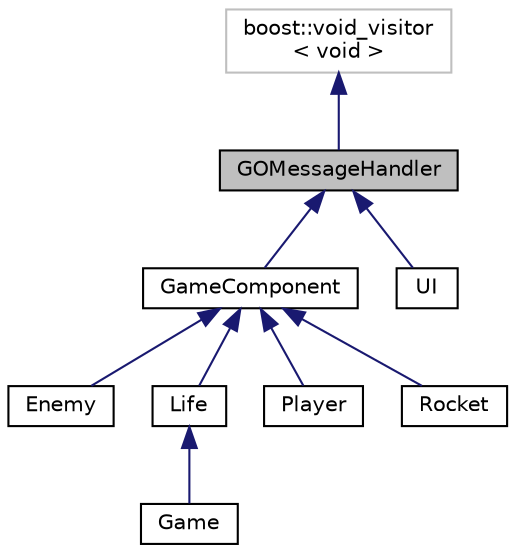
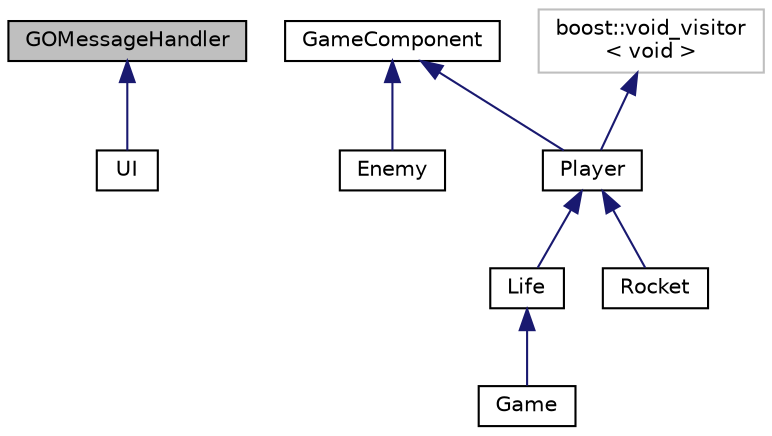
(339, 122) -> (615, 121)
(288, 238) -> none
(362, 352) -> (629, 239)
(215, 357) -> (554, 239)
